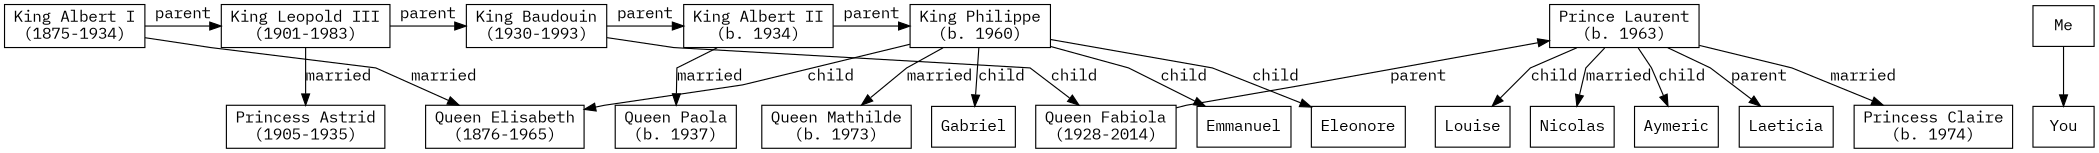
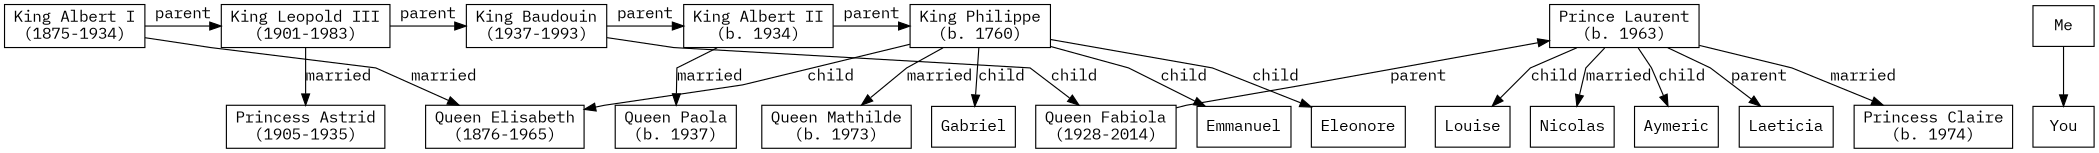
(537, 26) -> (537, 26)
(980, 26) -> (980, 26)
